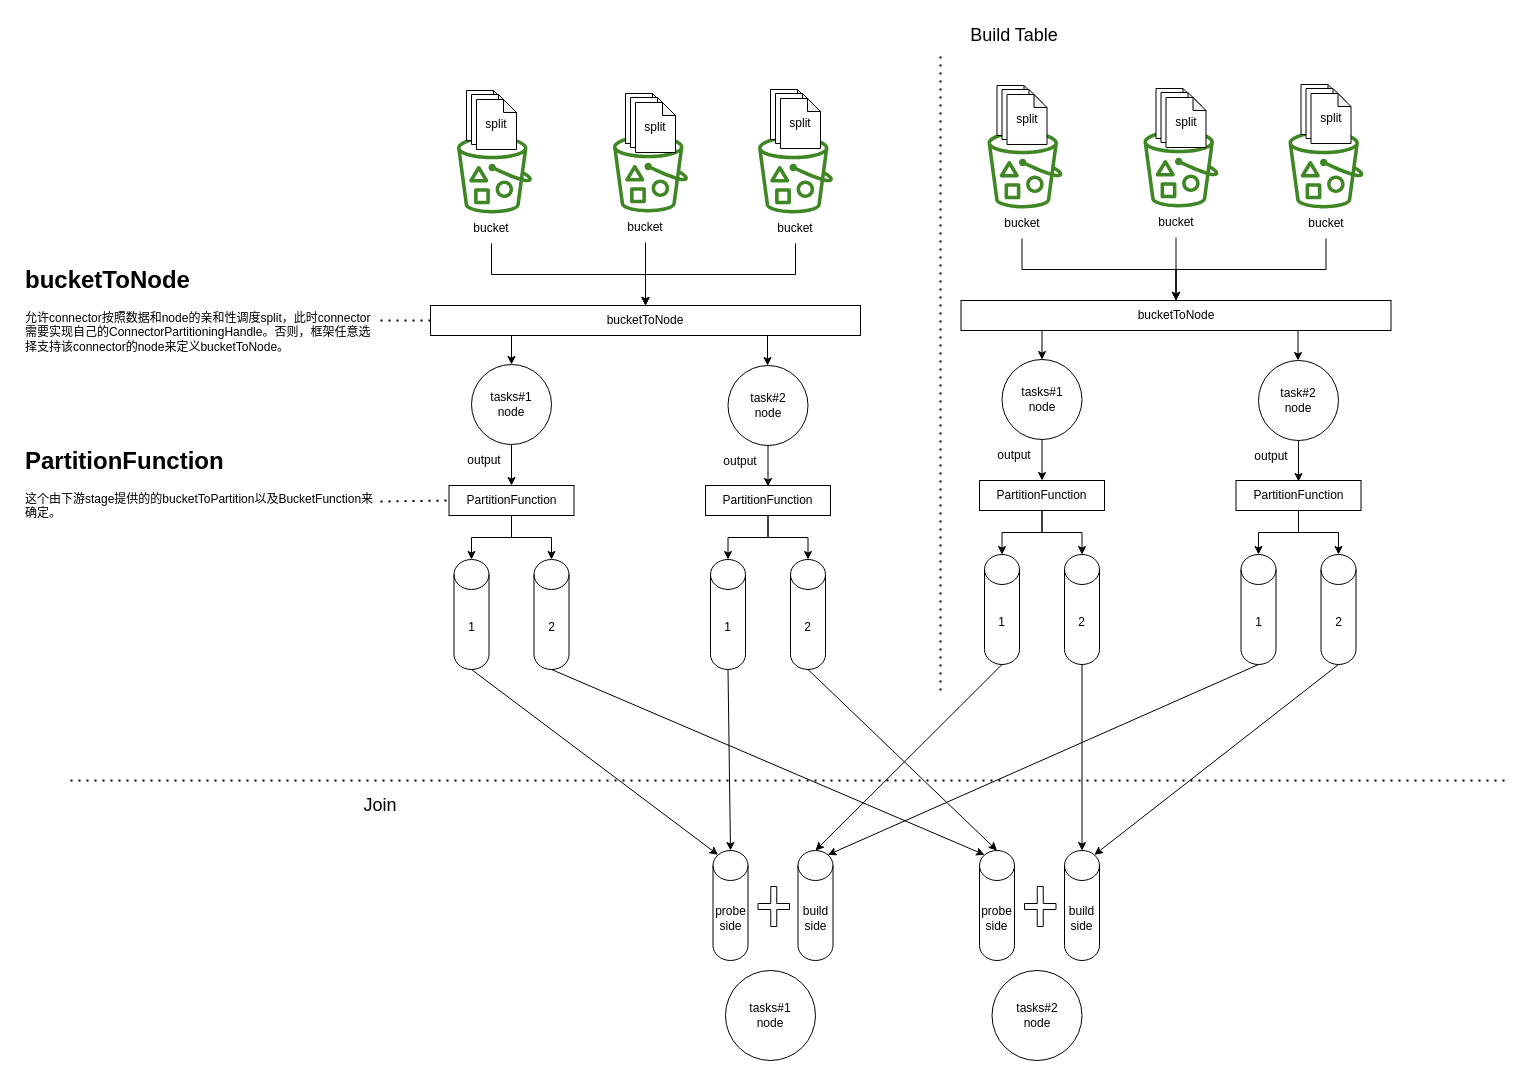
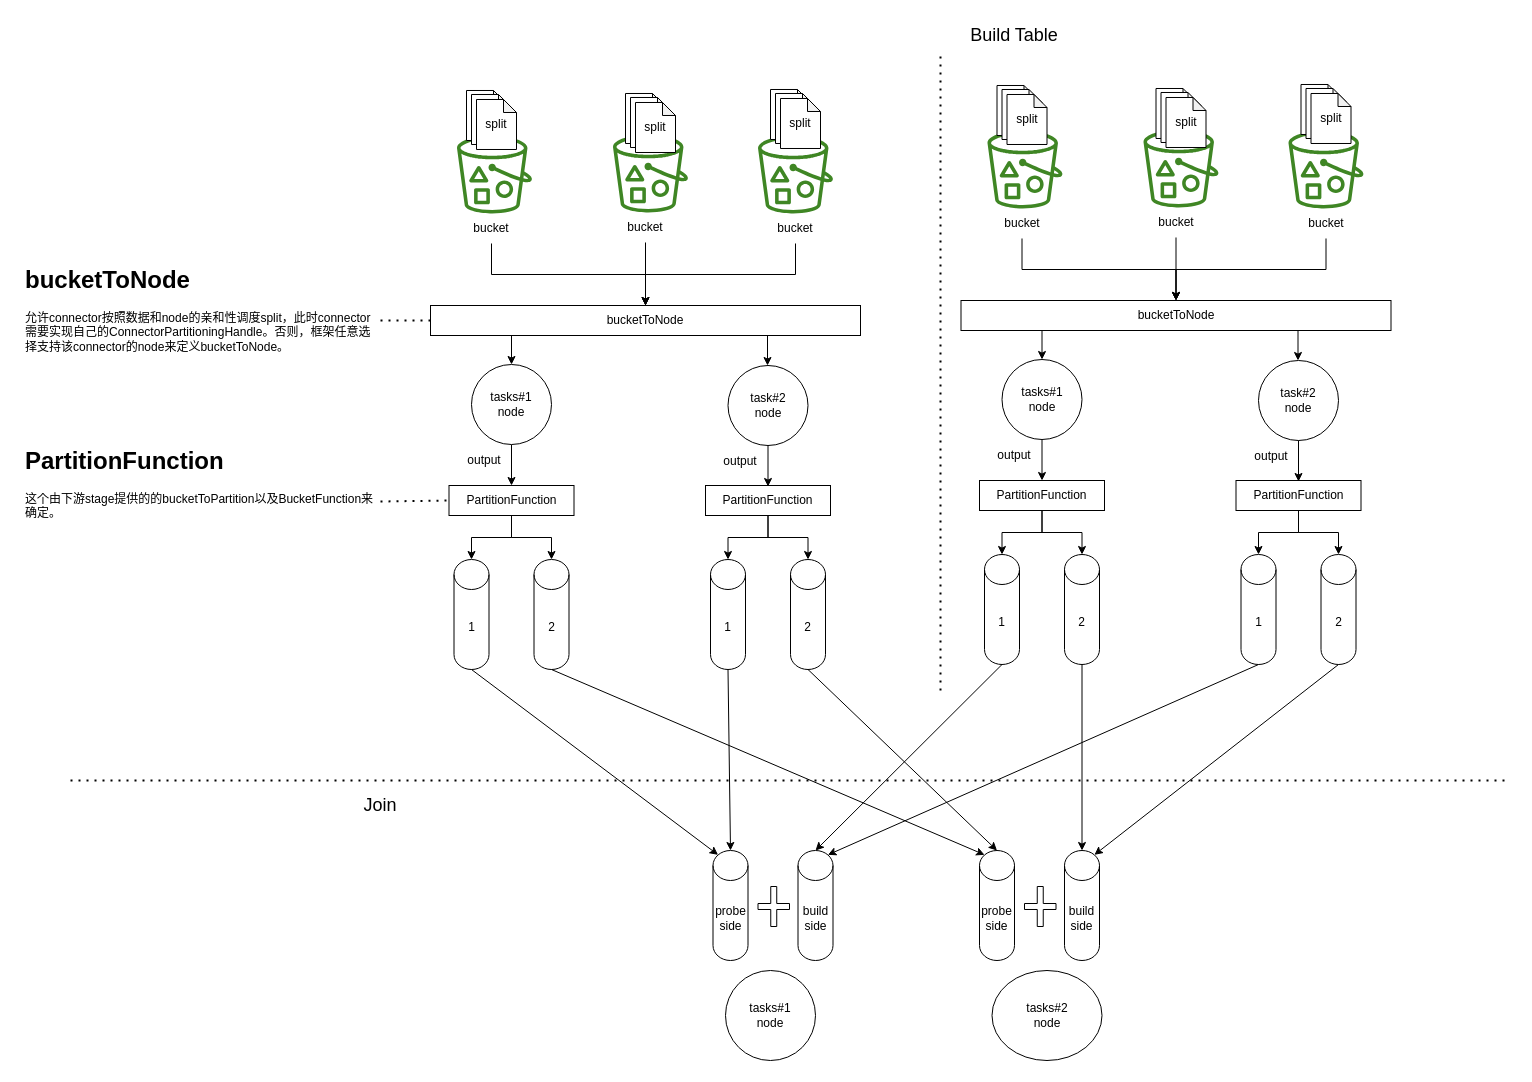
(1037, 1016) -> (1047, 1016)
